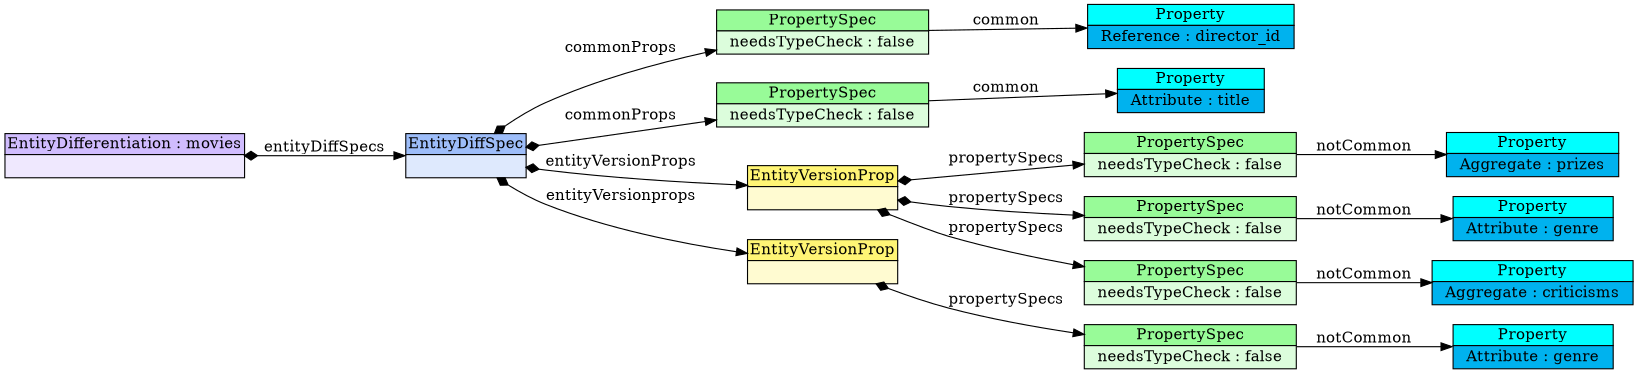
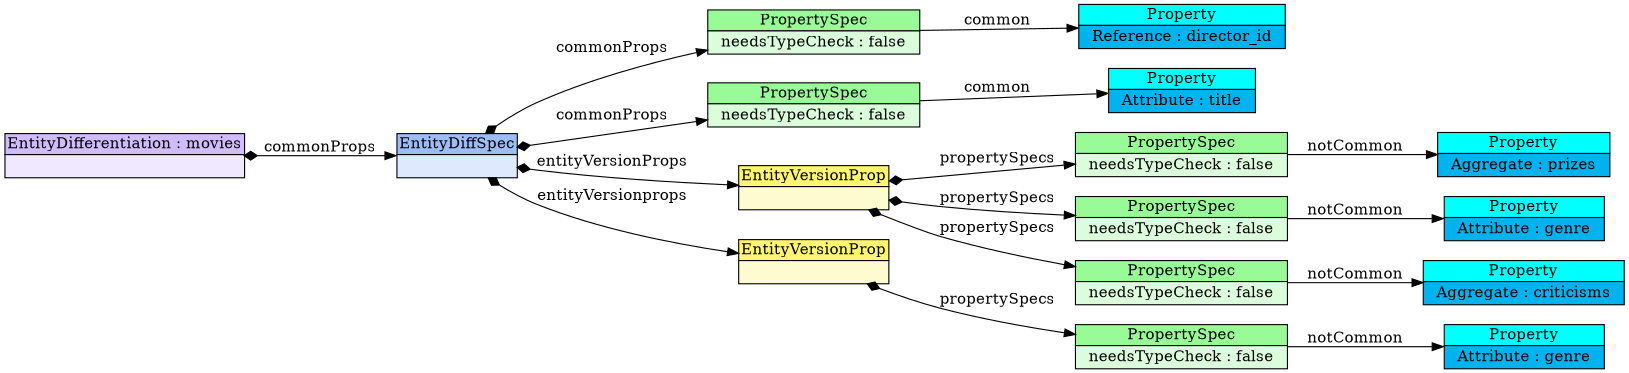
(325, 147) -> (320, 147)
